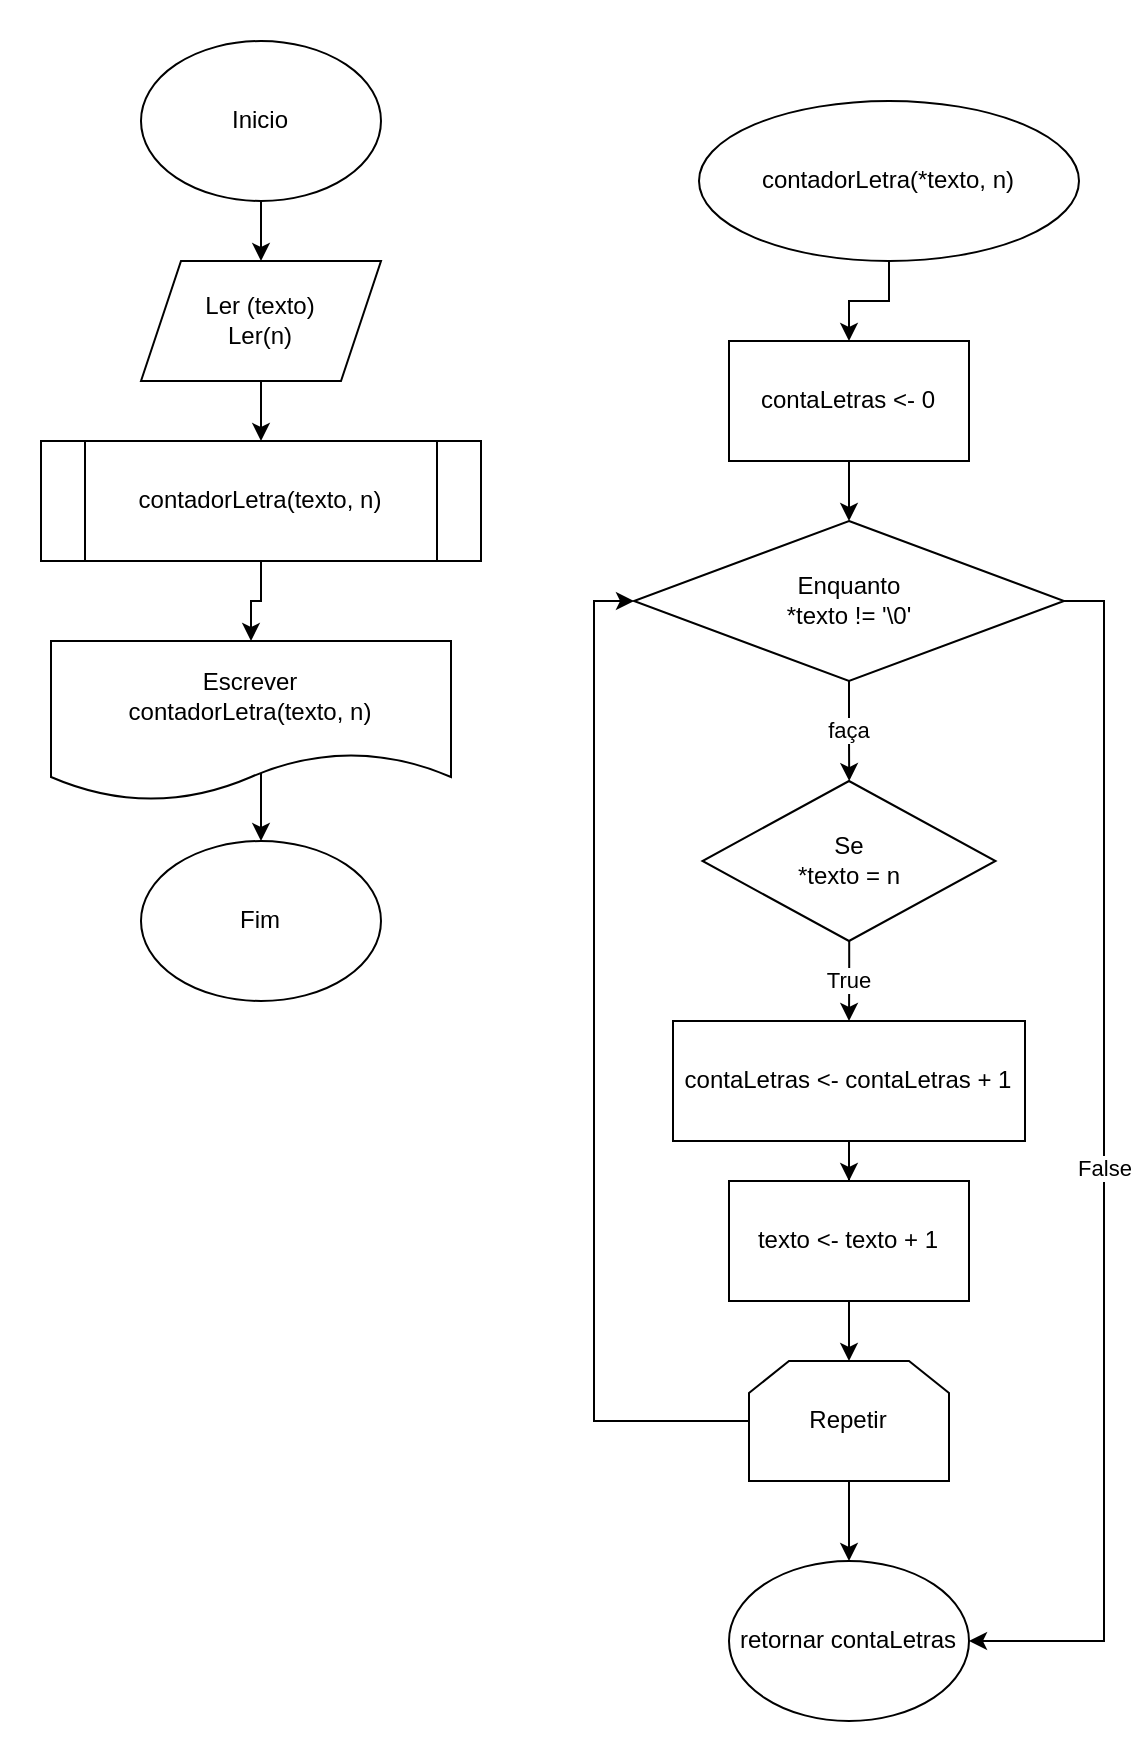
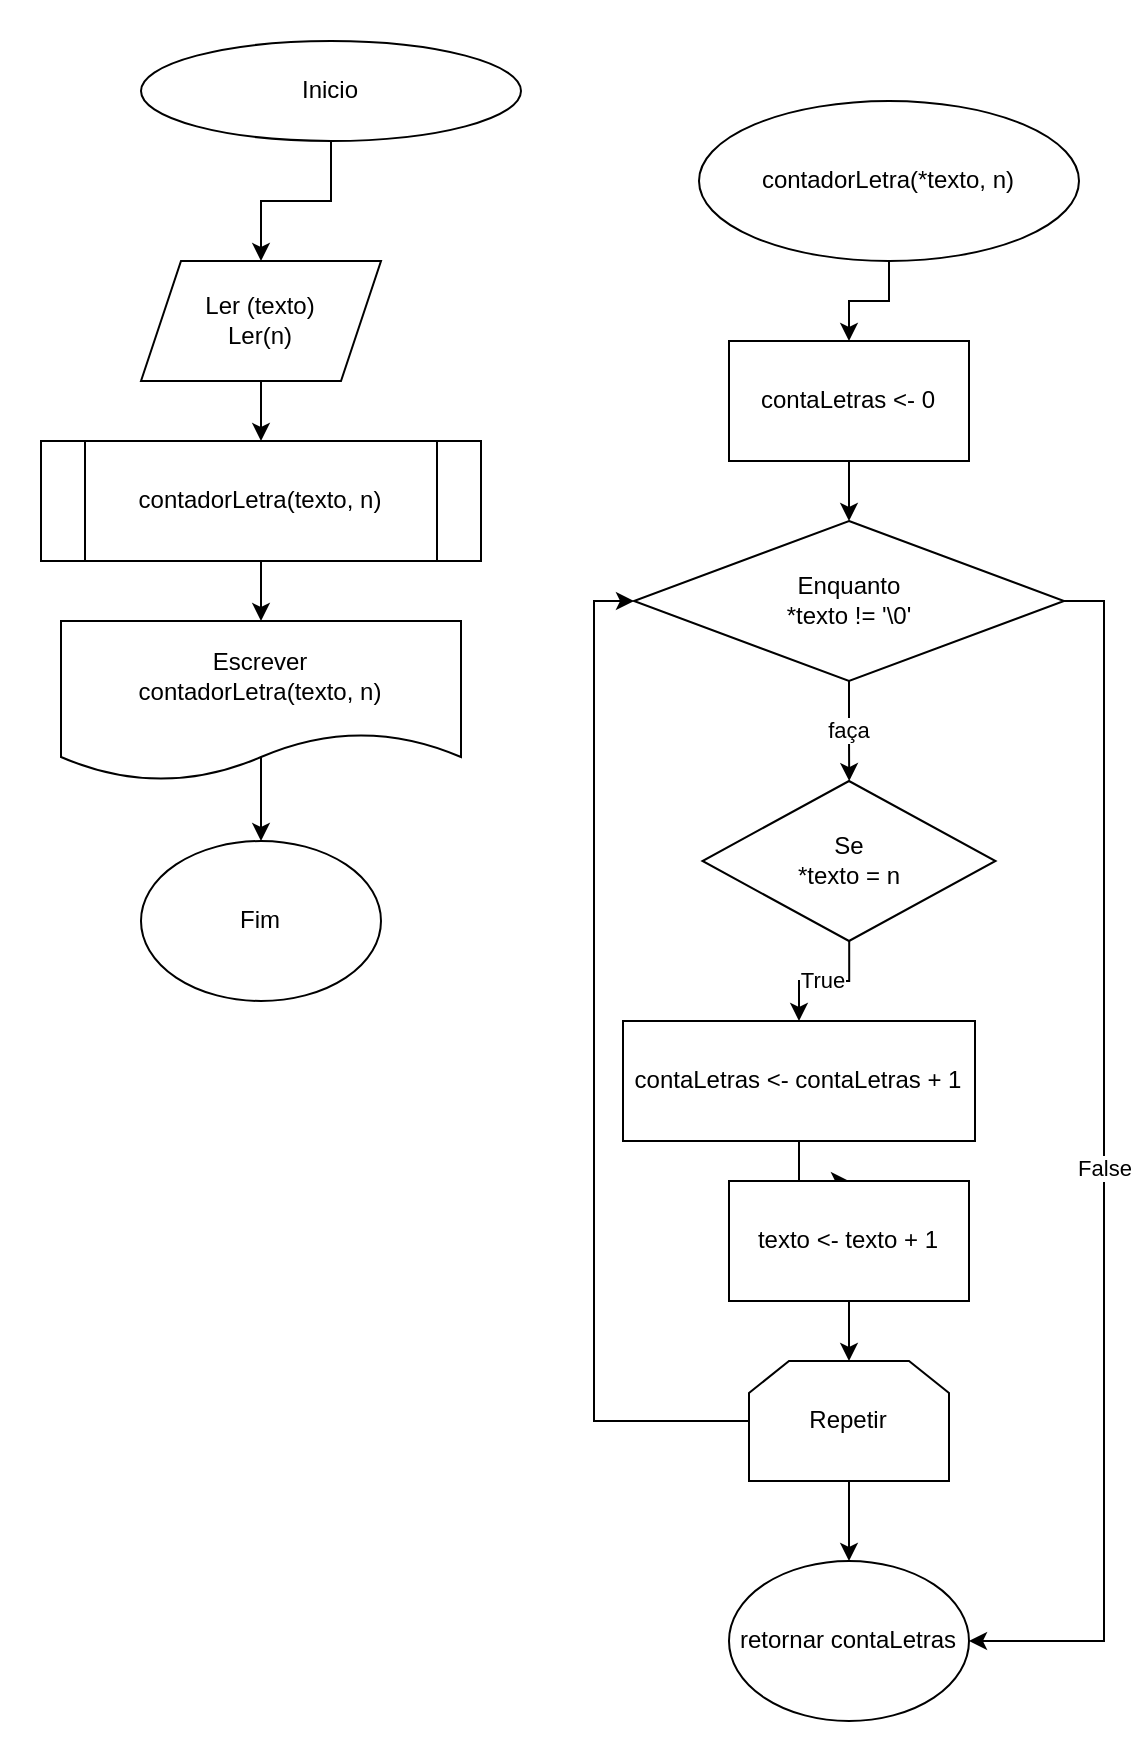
(261, 121) -> (331, 91)
(251, 721) -> (261, 701)
(849, 1081) -> (799, 1081)
